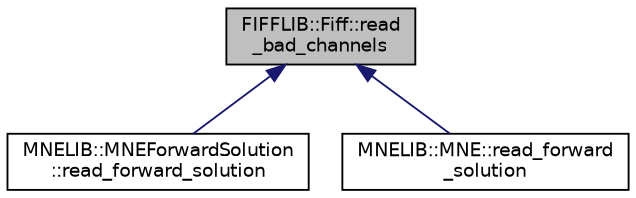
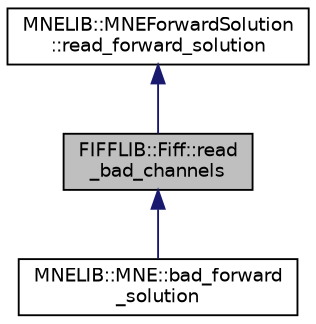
(232, 105) -> (158, 109)
(485, 162) -> (158, 287)
